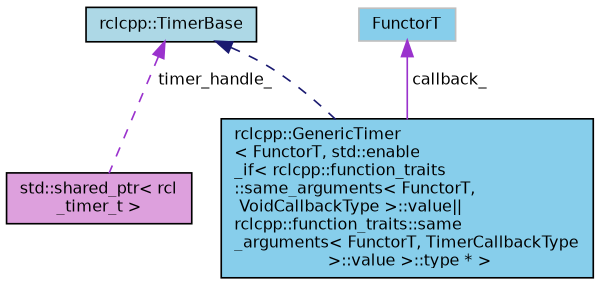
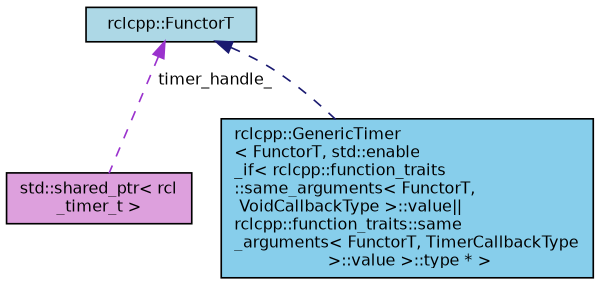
(171, 25) -> (171, 25)
(407, 25) -> none
